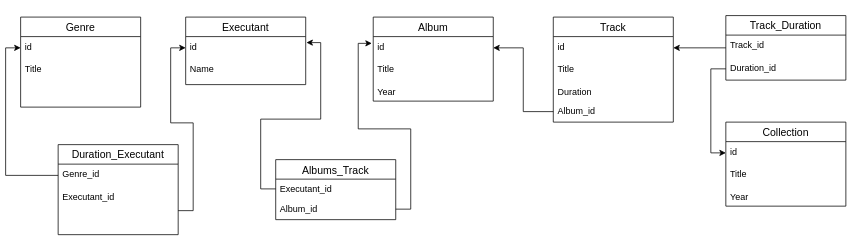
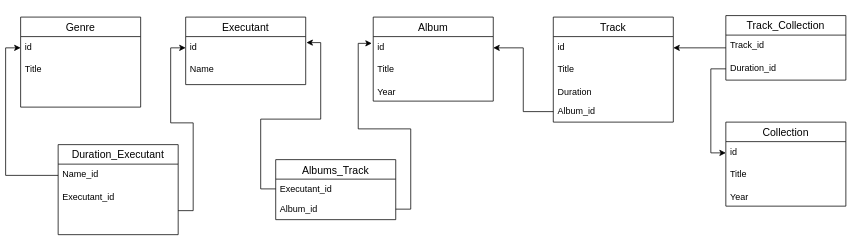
(785, 26) -> (785, 26)
(81, 174) -> (79, 174)
